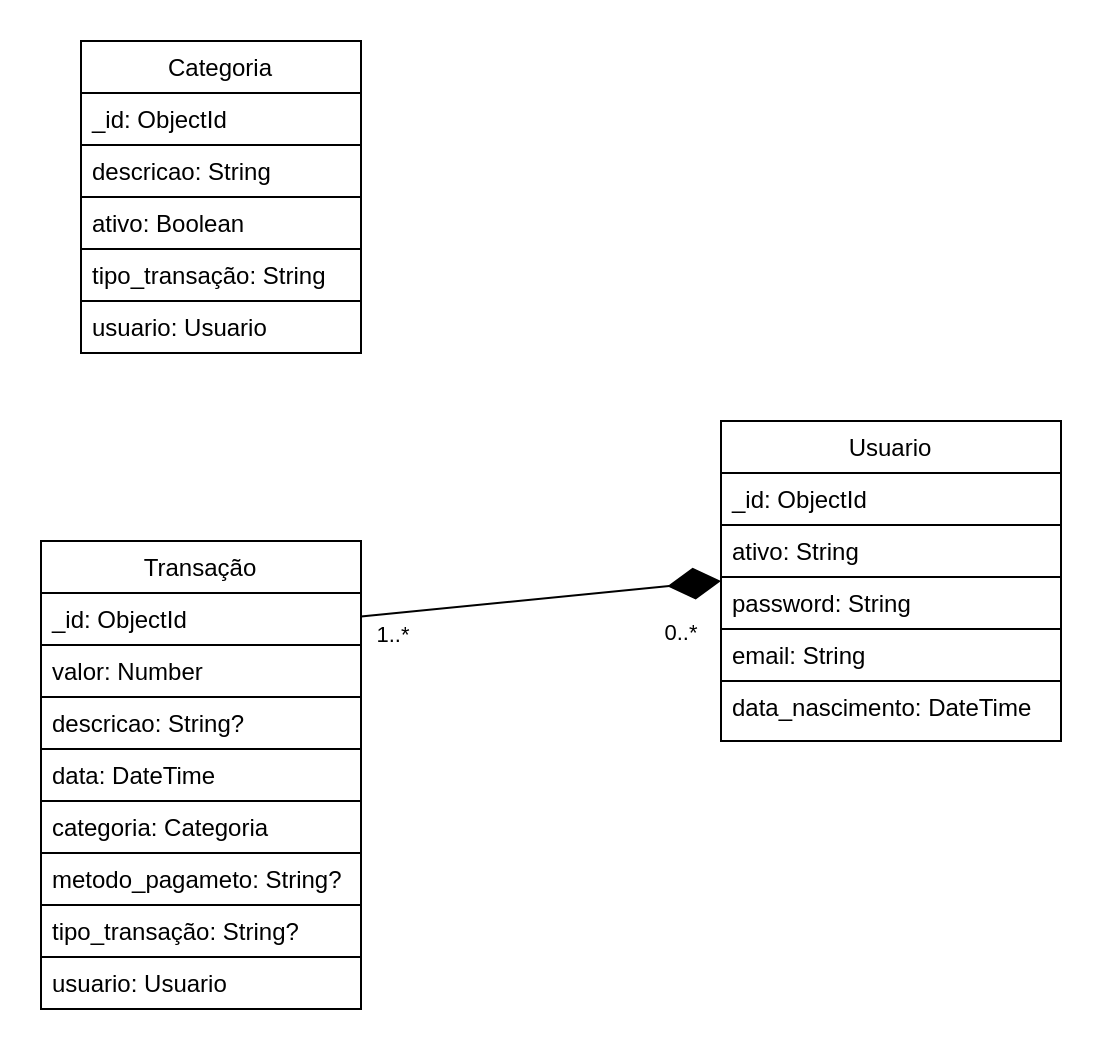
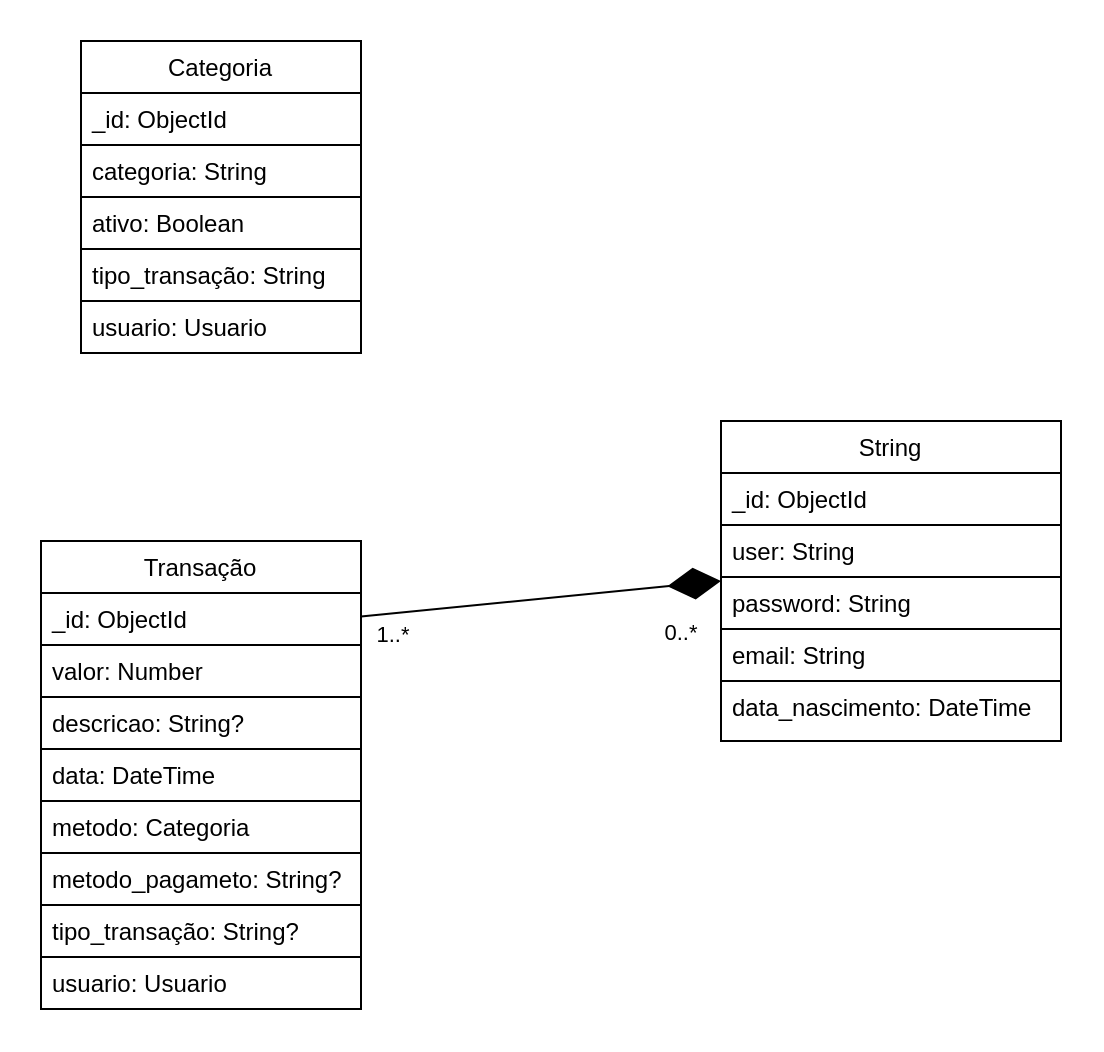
(194, 172) -> (194, 172)
(890, 448) -> (890, 448)
(807, 552) -> (803, 552)
(174, 828) -> (157, 828)
